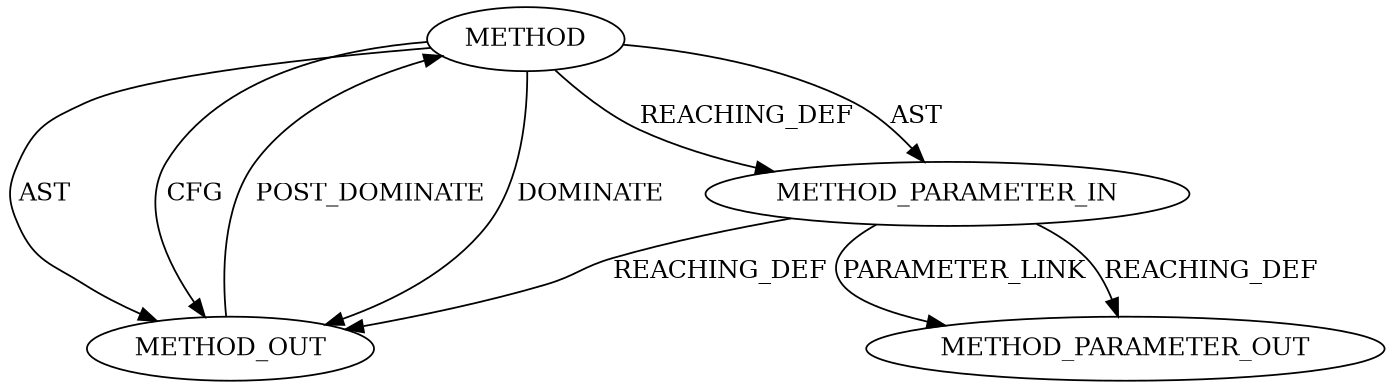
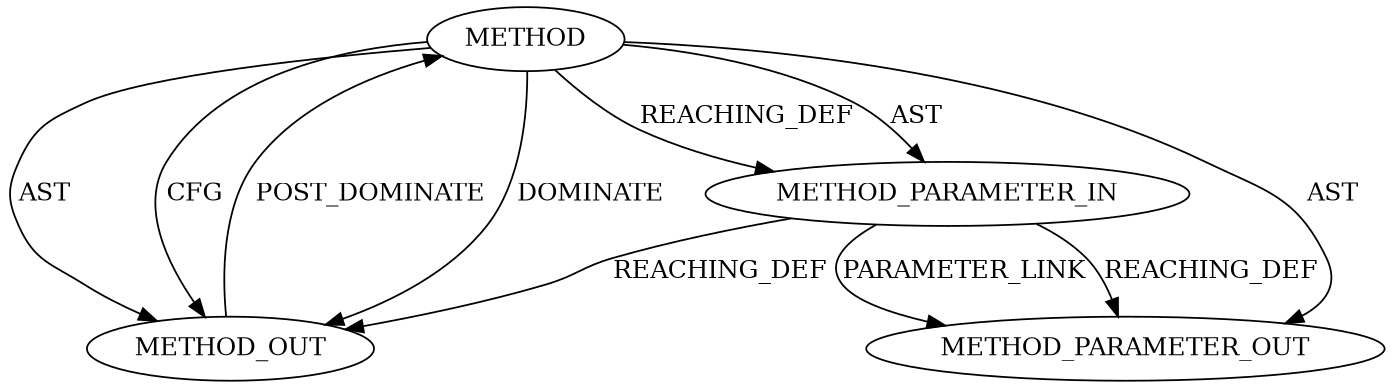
none -> (1033, 100)
